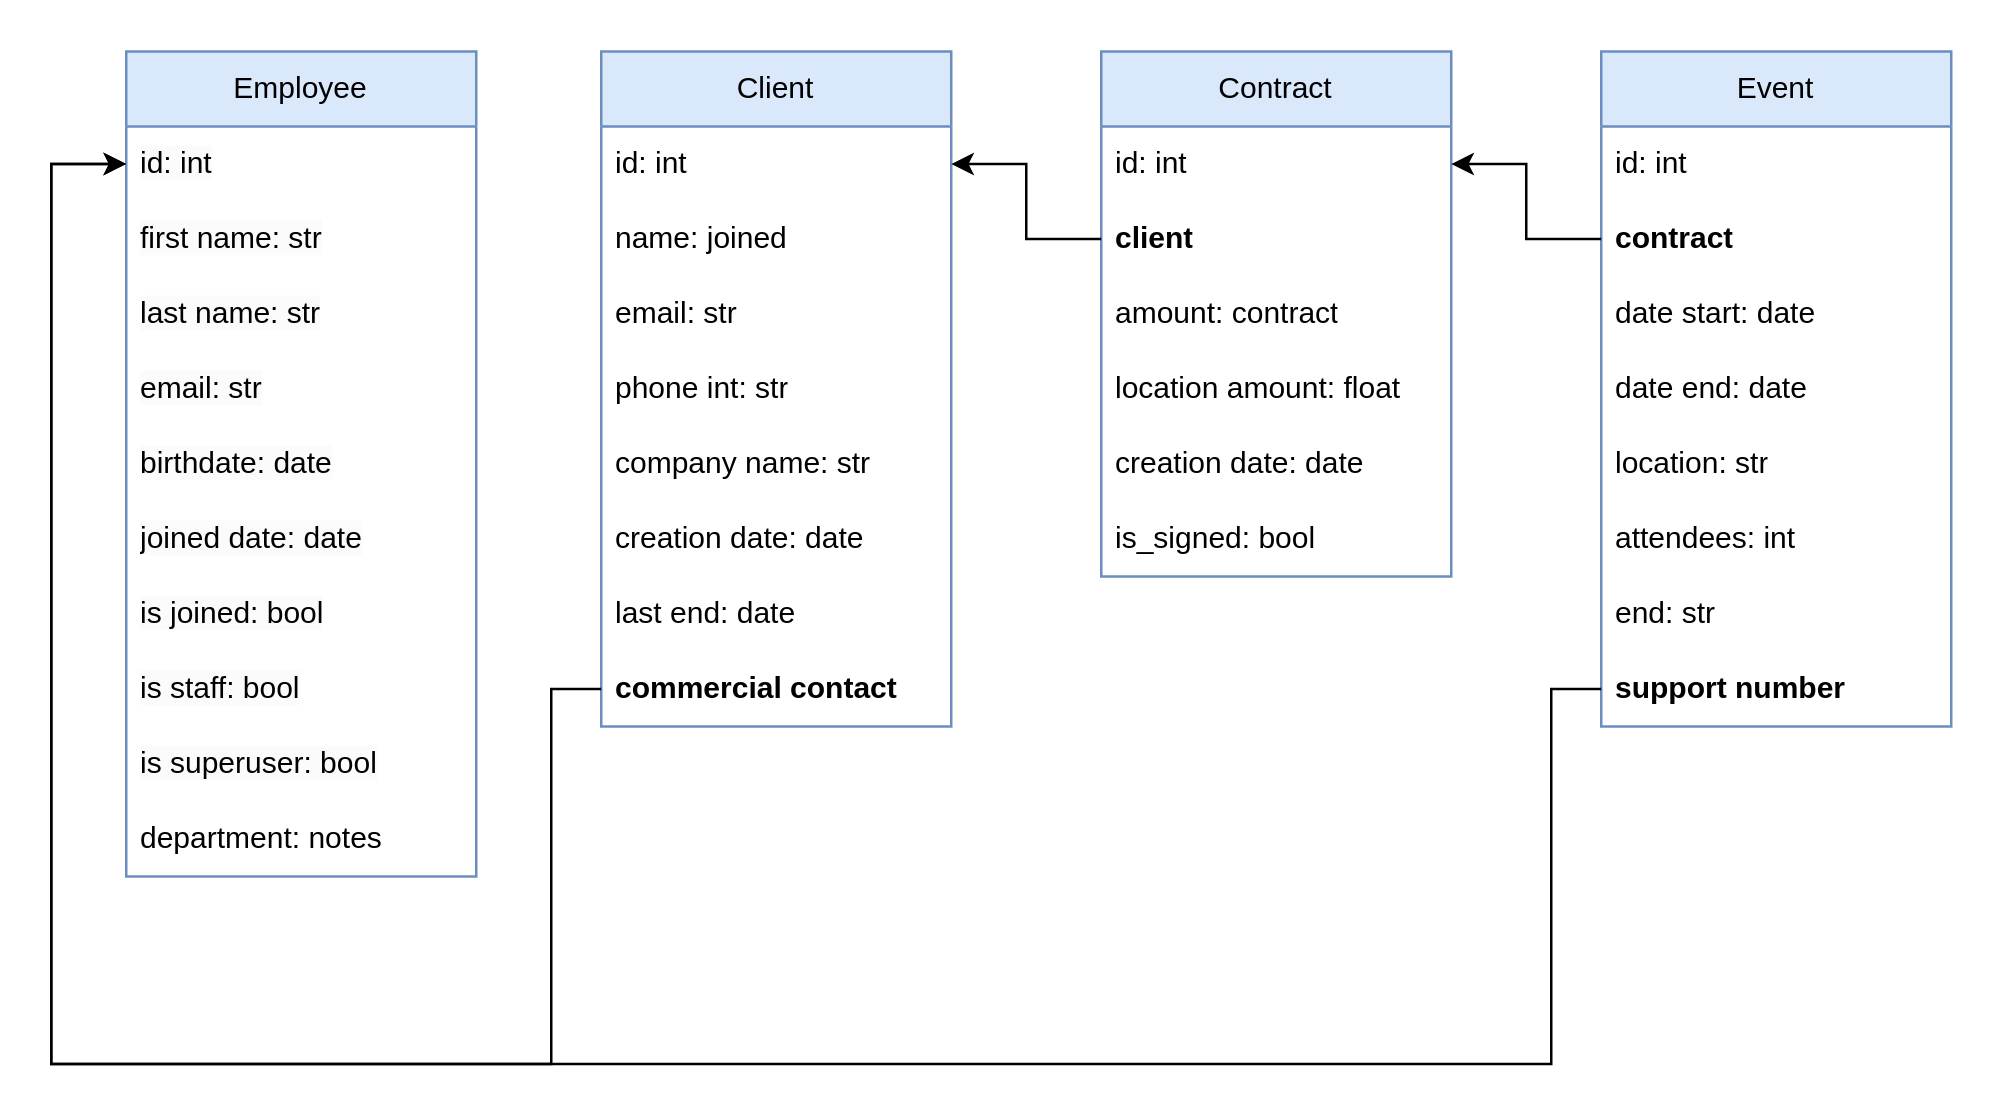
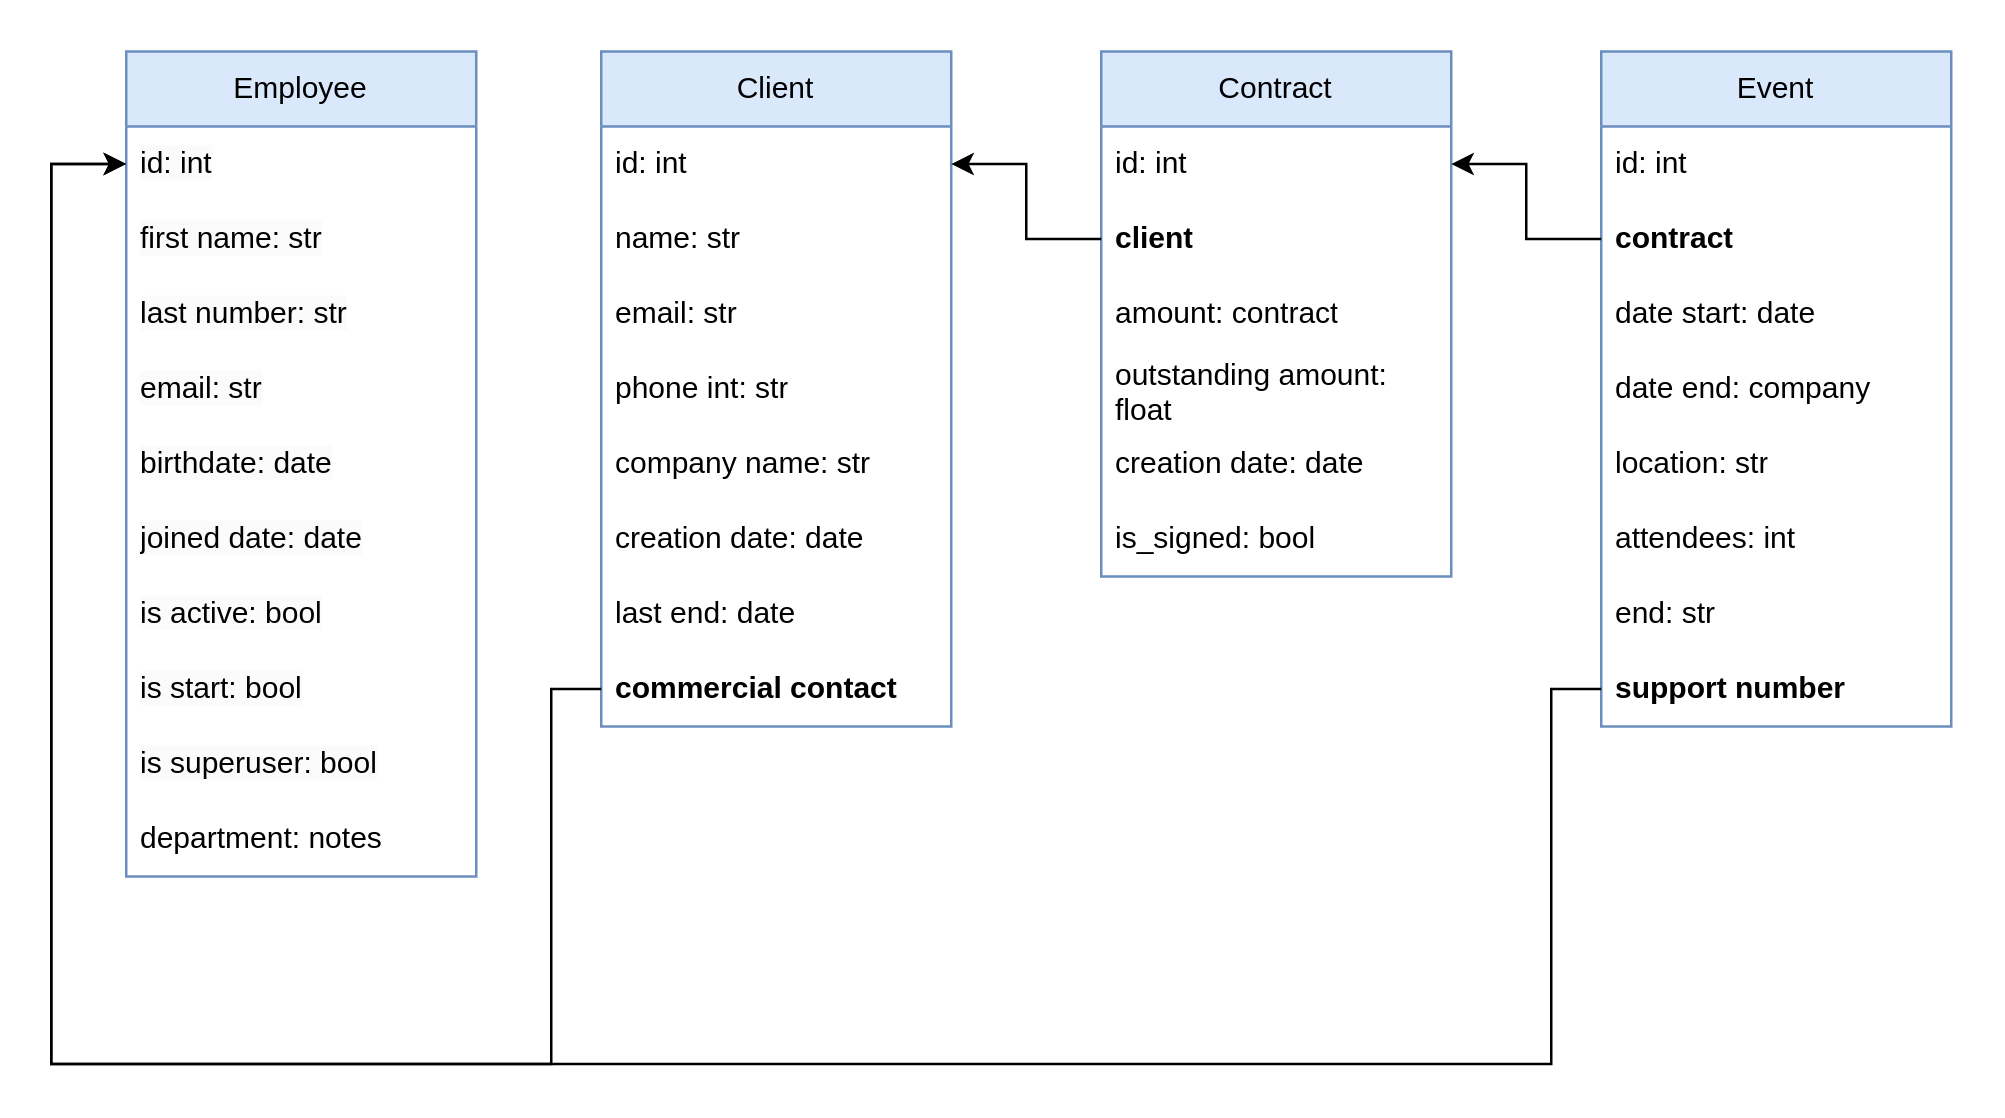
(705, 239) -> (684, 239)
(243, 314) -> (260, 314)
(1278, 389) -> (1279, 389)
(1722, 389) -> (1747, 389)
(244, 614) -> (244, 614)
(239, 689) -> (239, 689)
